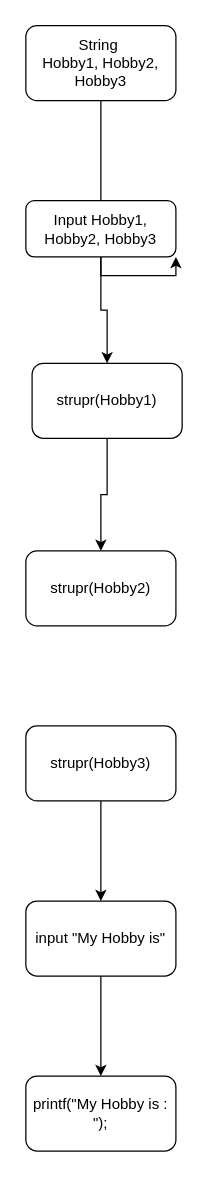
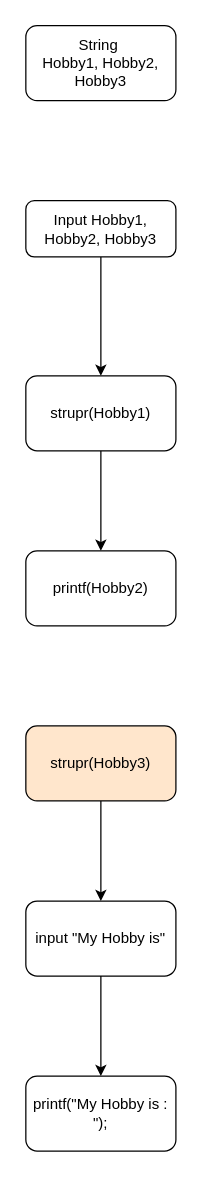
(101, 151) -> none
(107, 401) -> (101, 413)
(101, 588) -> (101, 588)
(101, 763) -> (101, 763)
